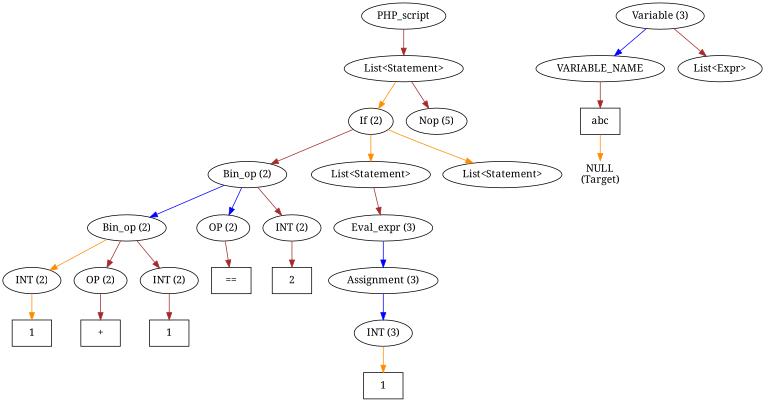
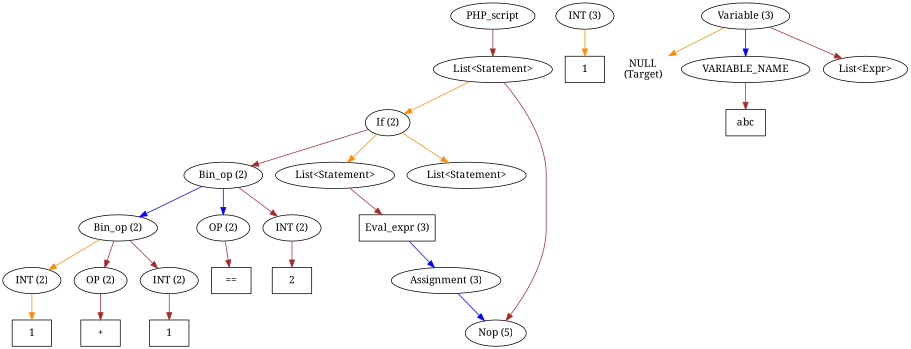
(600, 144) -> (700, 40)
(383, 228) -> (397, 228)
(383, 303) -> (469, 304)
